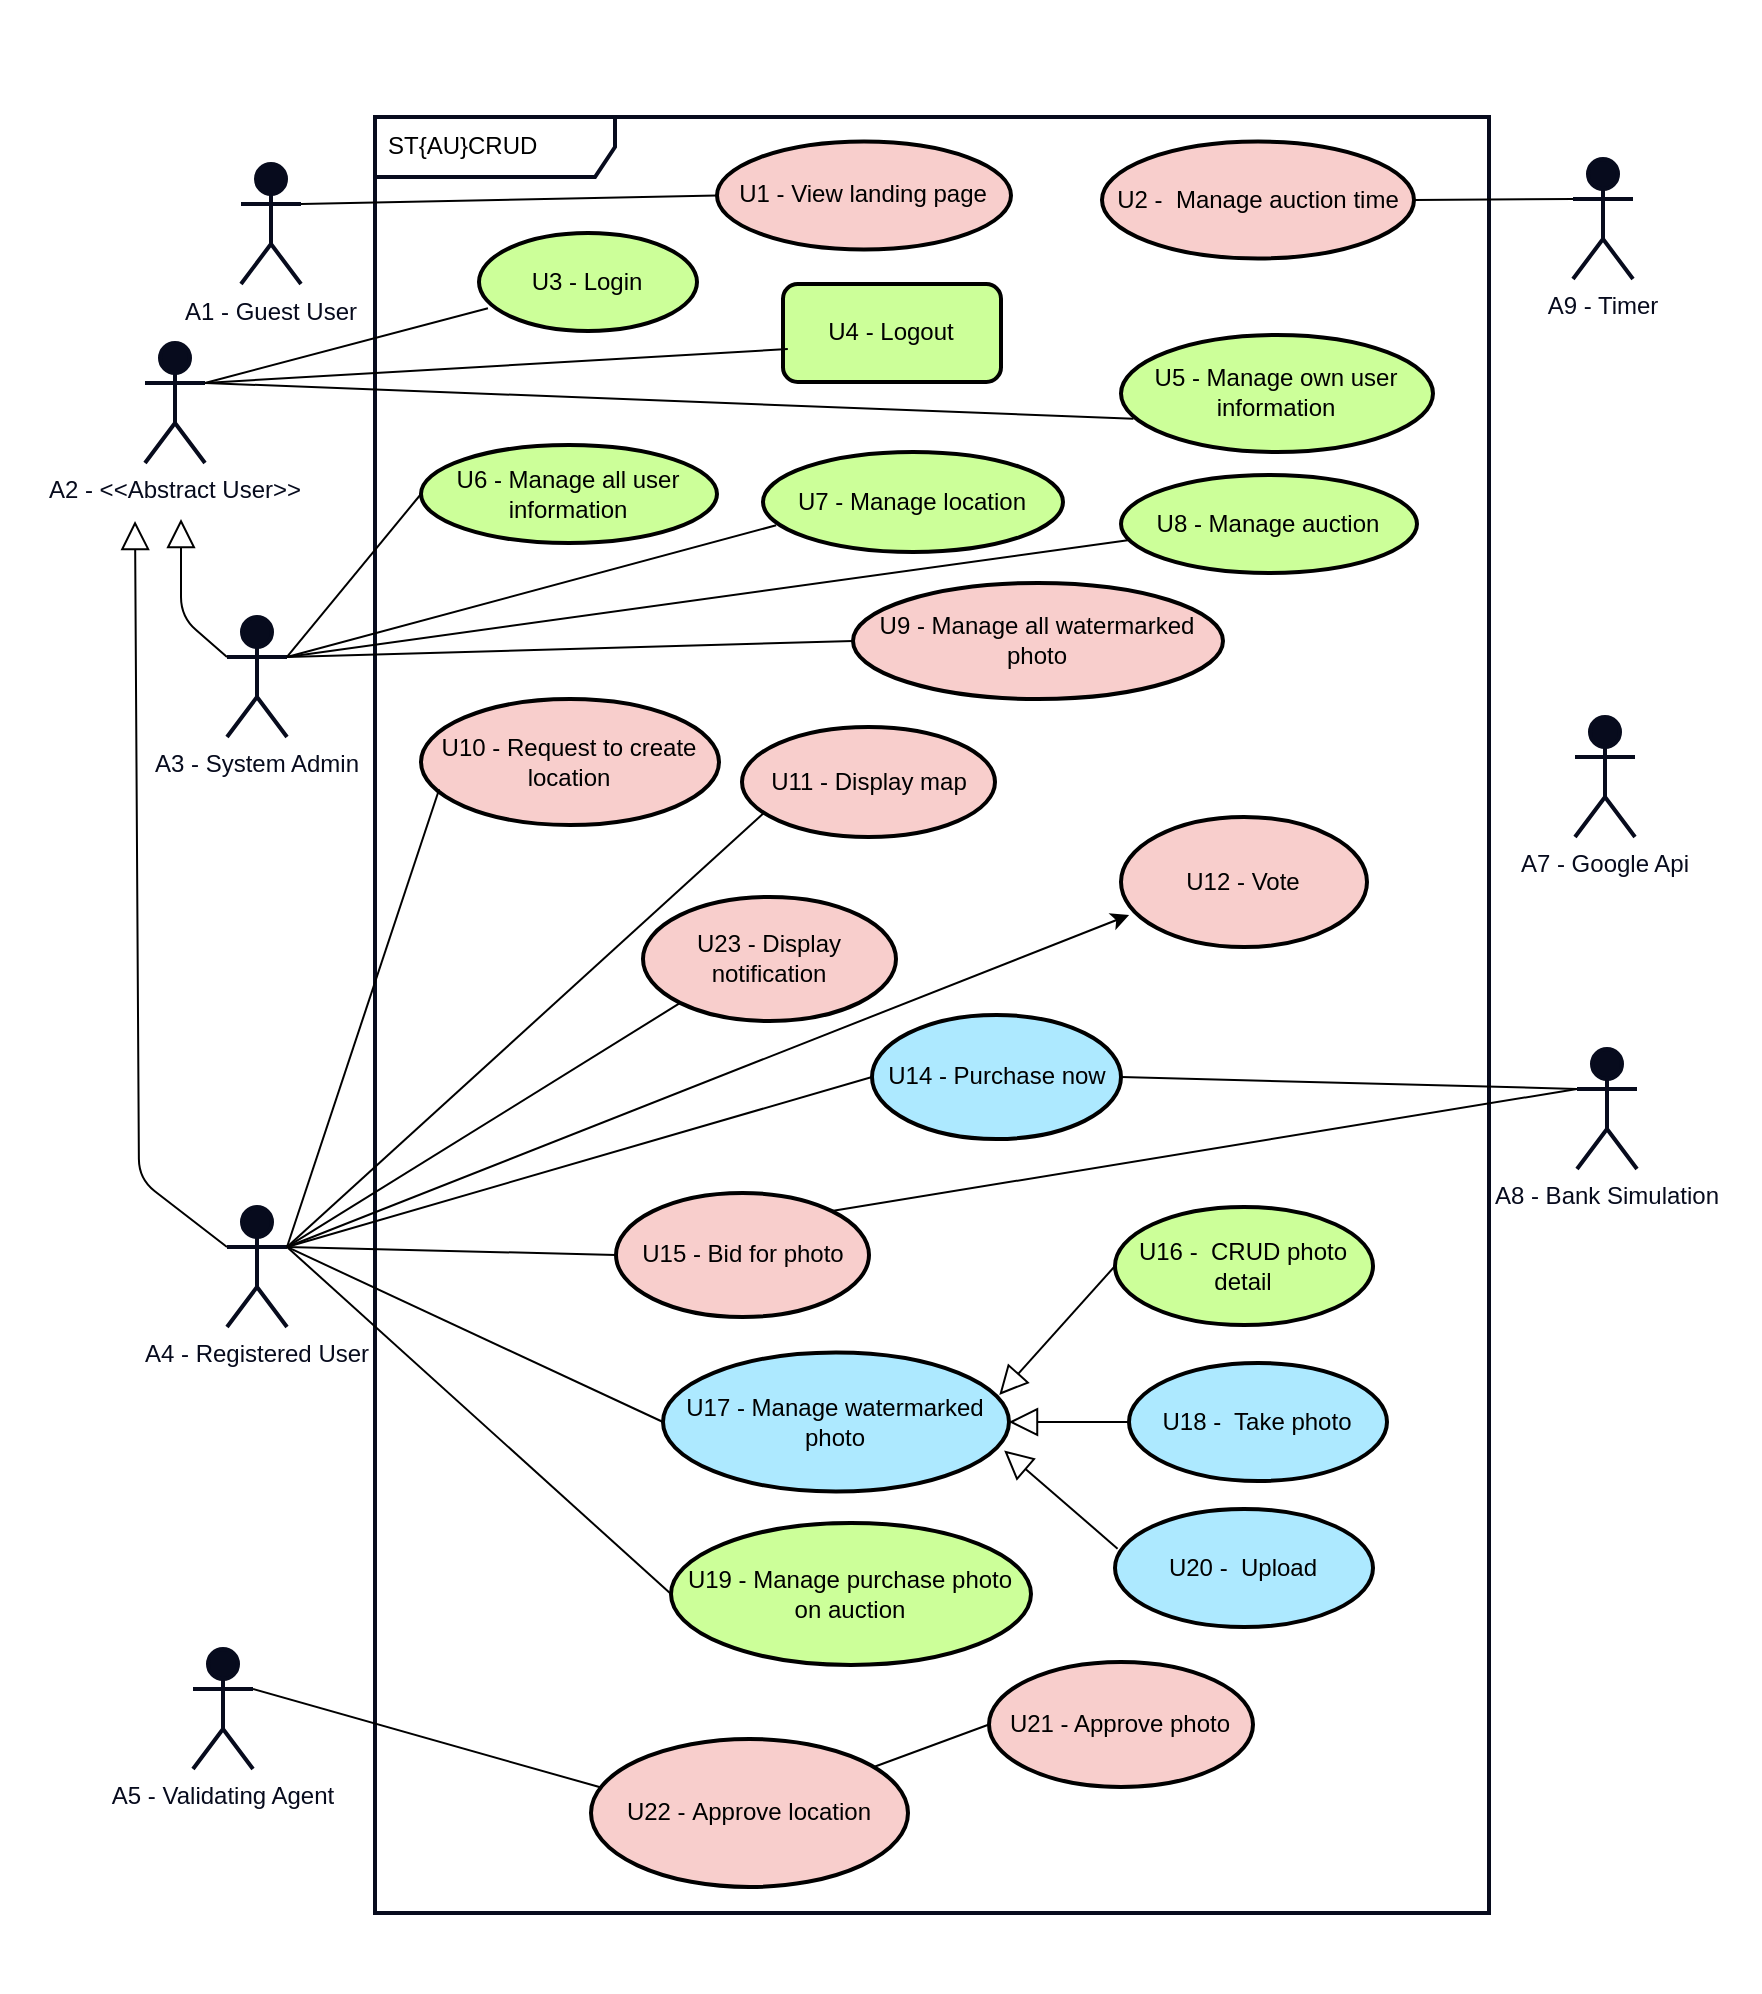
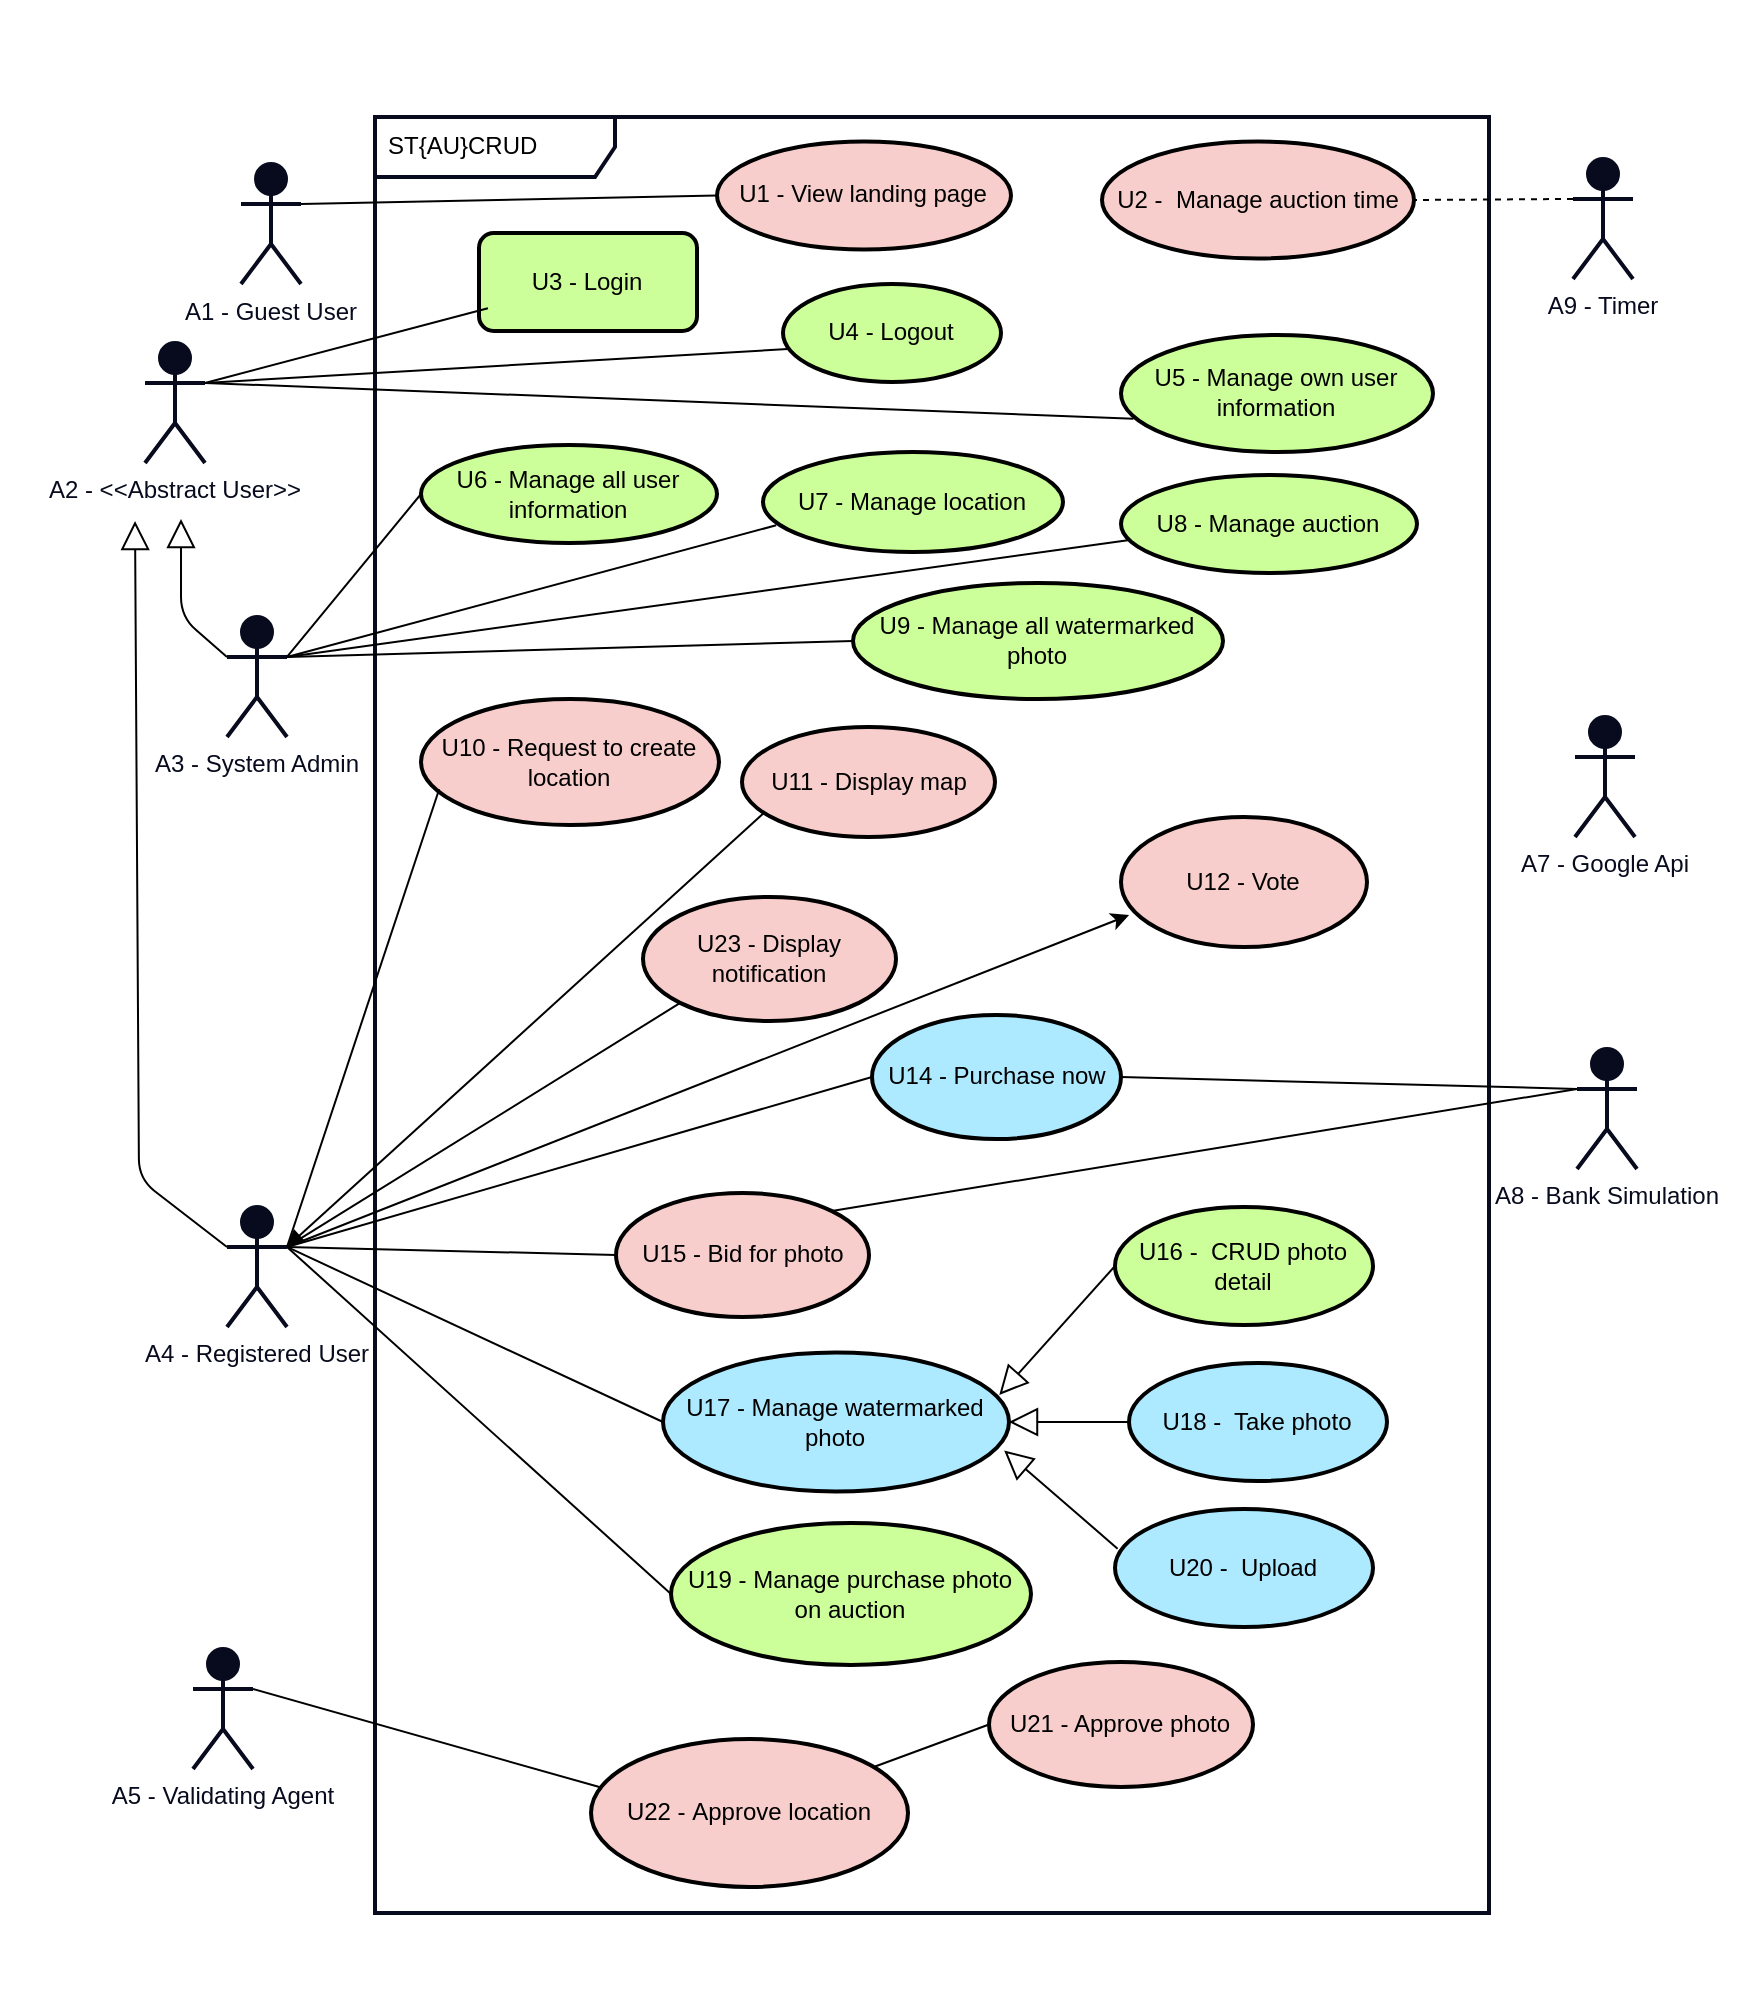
(1531, 199) -> (1531, 199)
(588, 282) -> (588, 282)
(892, 333) -> (892, 333)
(1038, 641) -> (1038, 641)
(325, 1213) -> (325, 1212)
